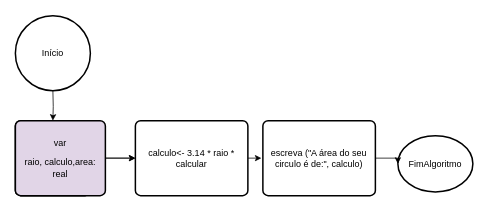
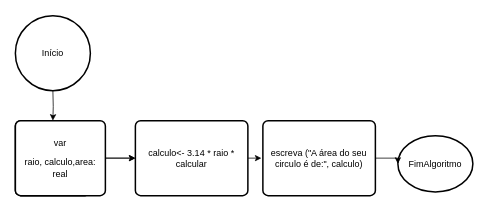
(60, 158) -> (60, 158)
